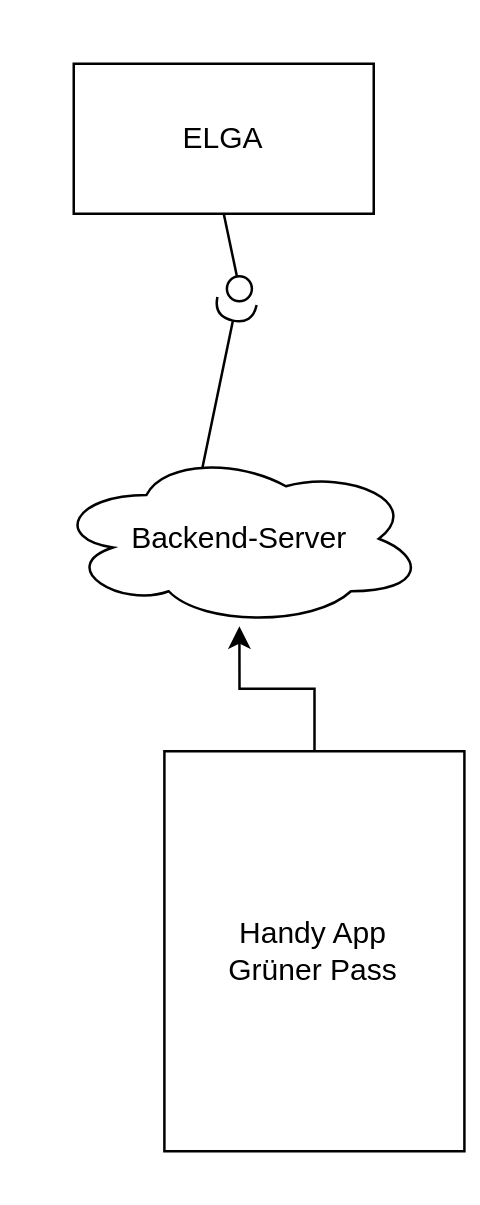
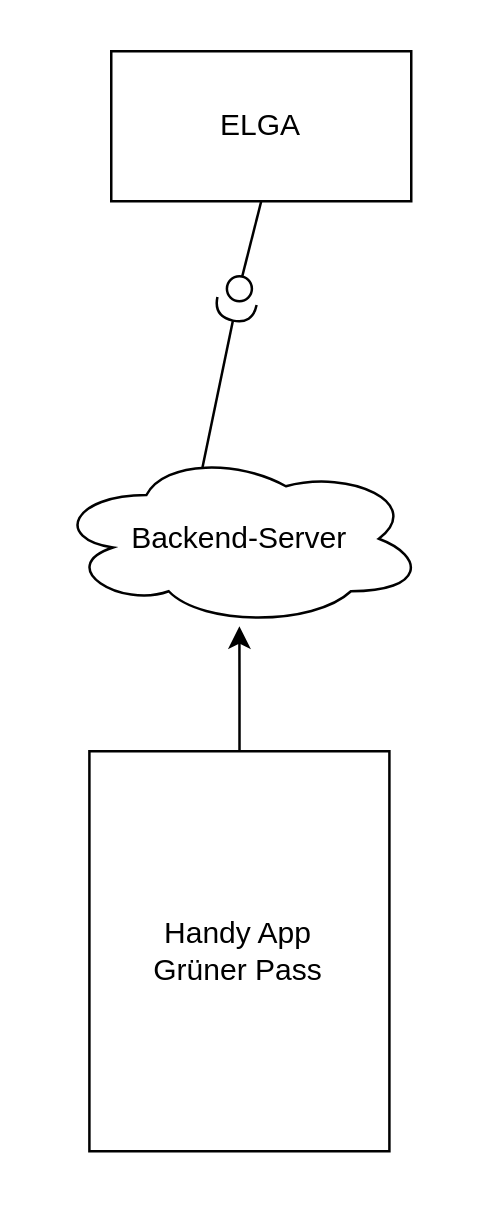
(224, 139) -> (261, 126)
(314, 951) -> (239, 951)
